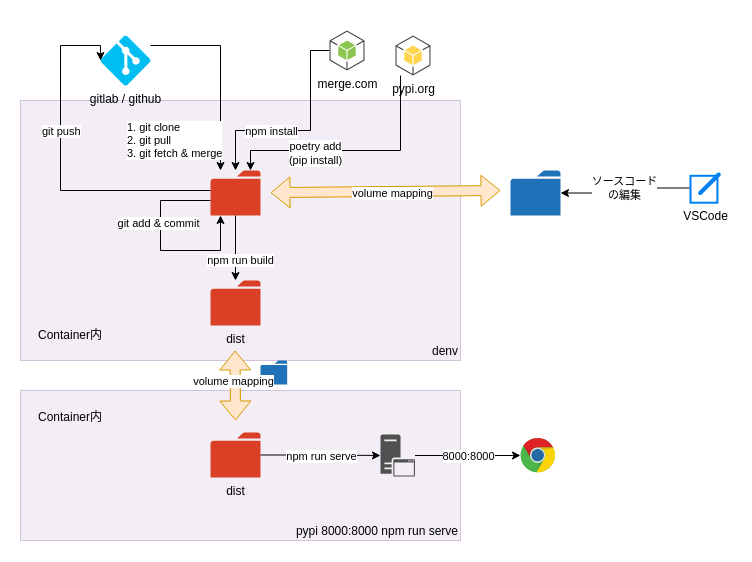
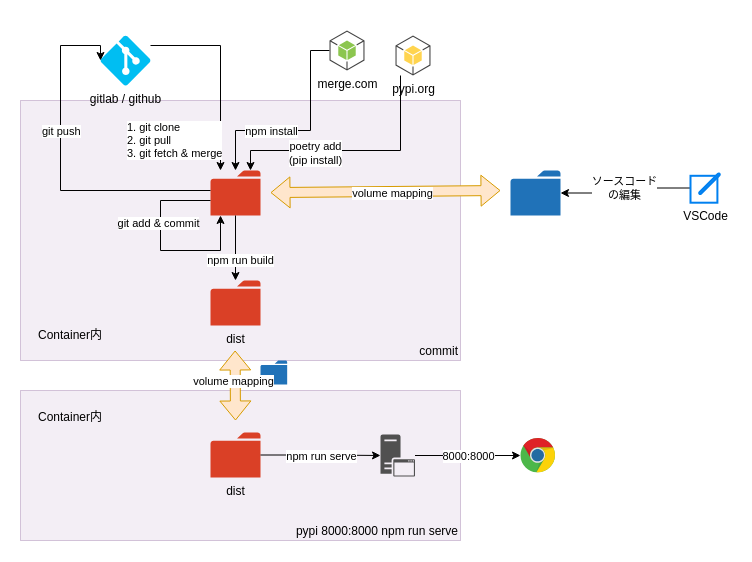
(445, 350) -> (440, 350)
